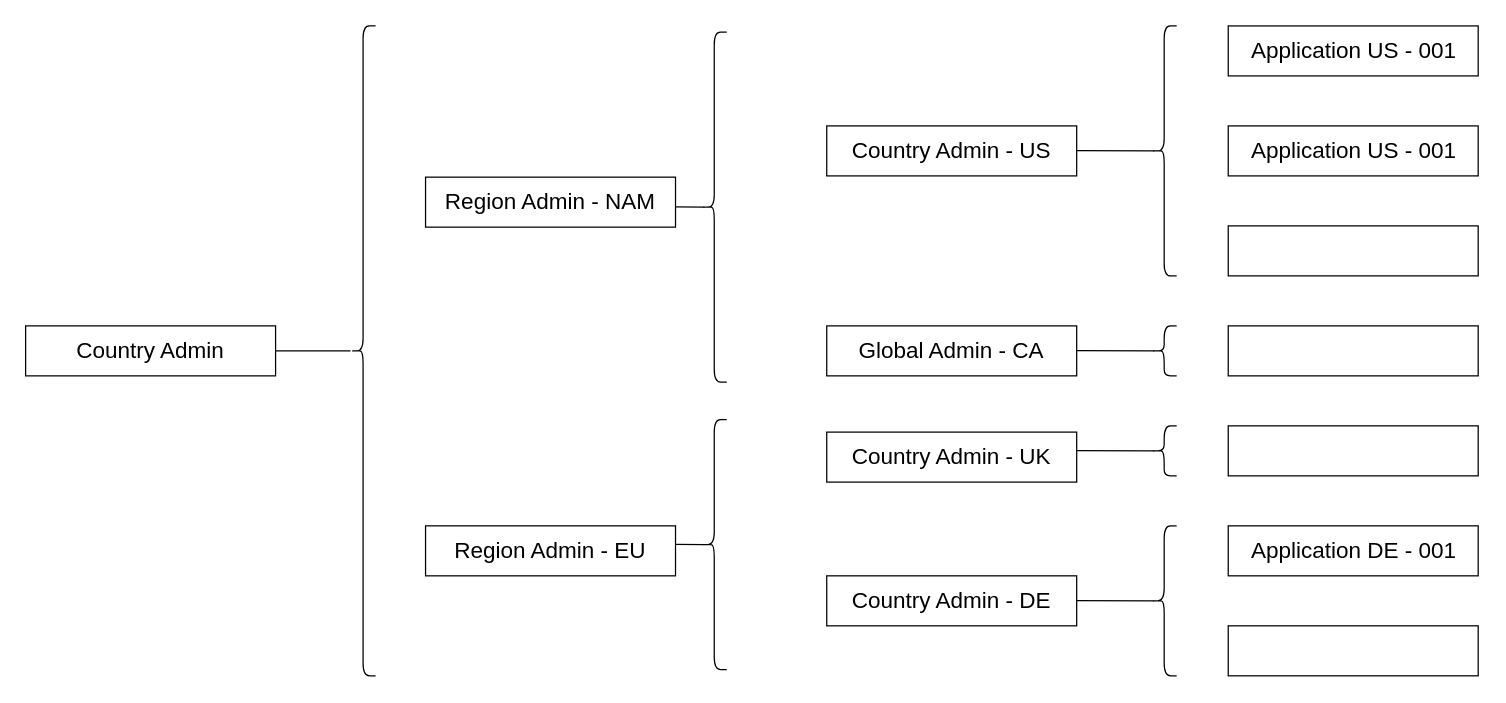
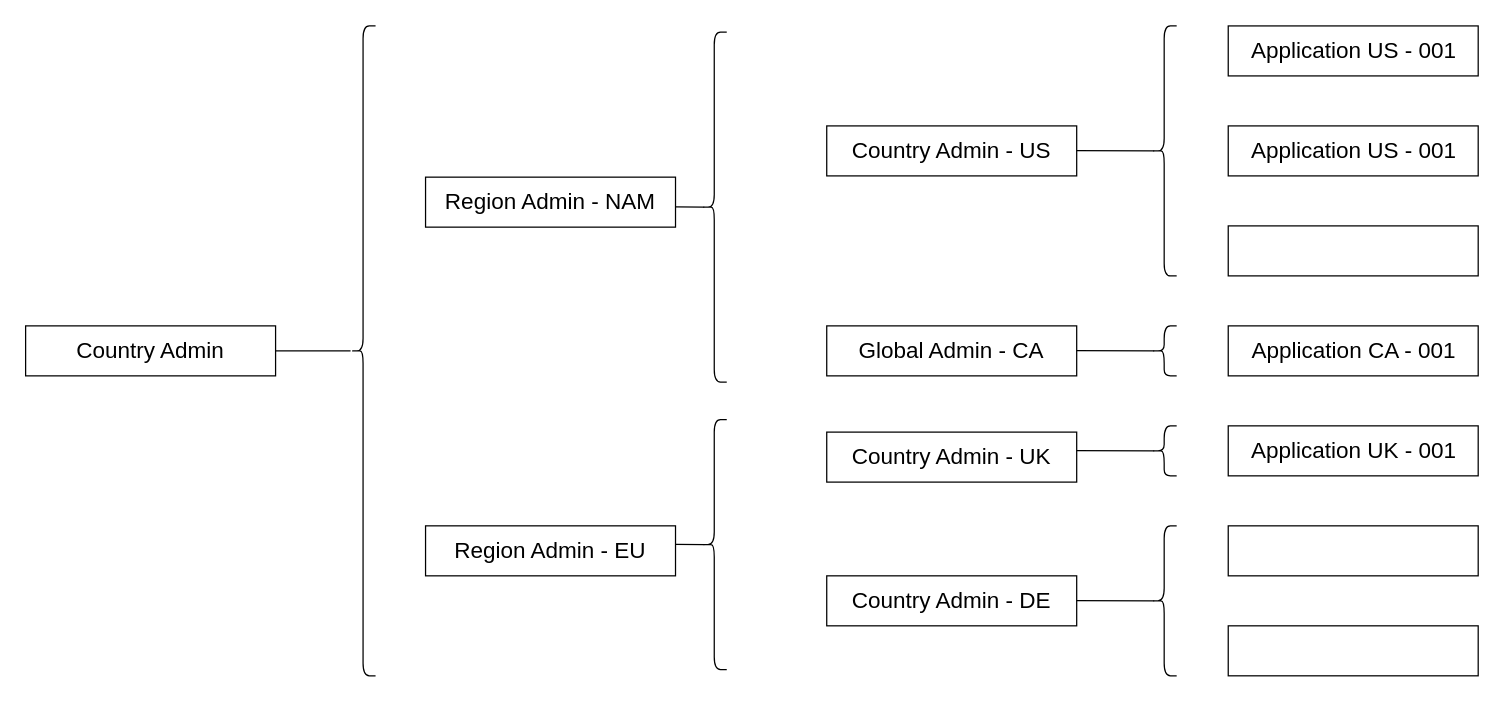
none -> (1353, 351)
none -> (1353, 451)
(1353, 551) -> none
